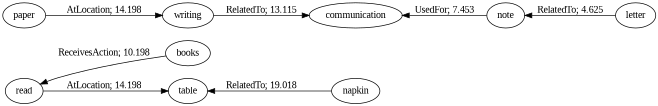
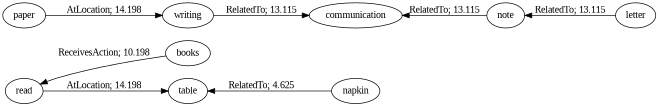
(444, 10) -> (444, 10)
(570, 10) -> (570, 10)
(261, 86) -> (261, 86)
